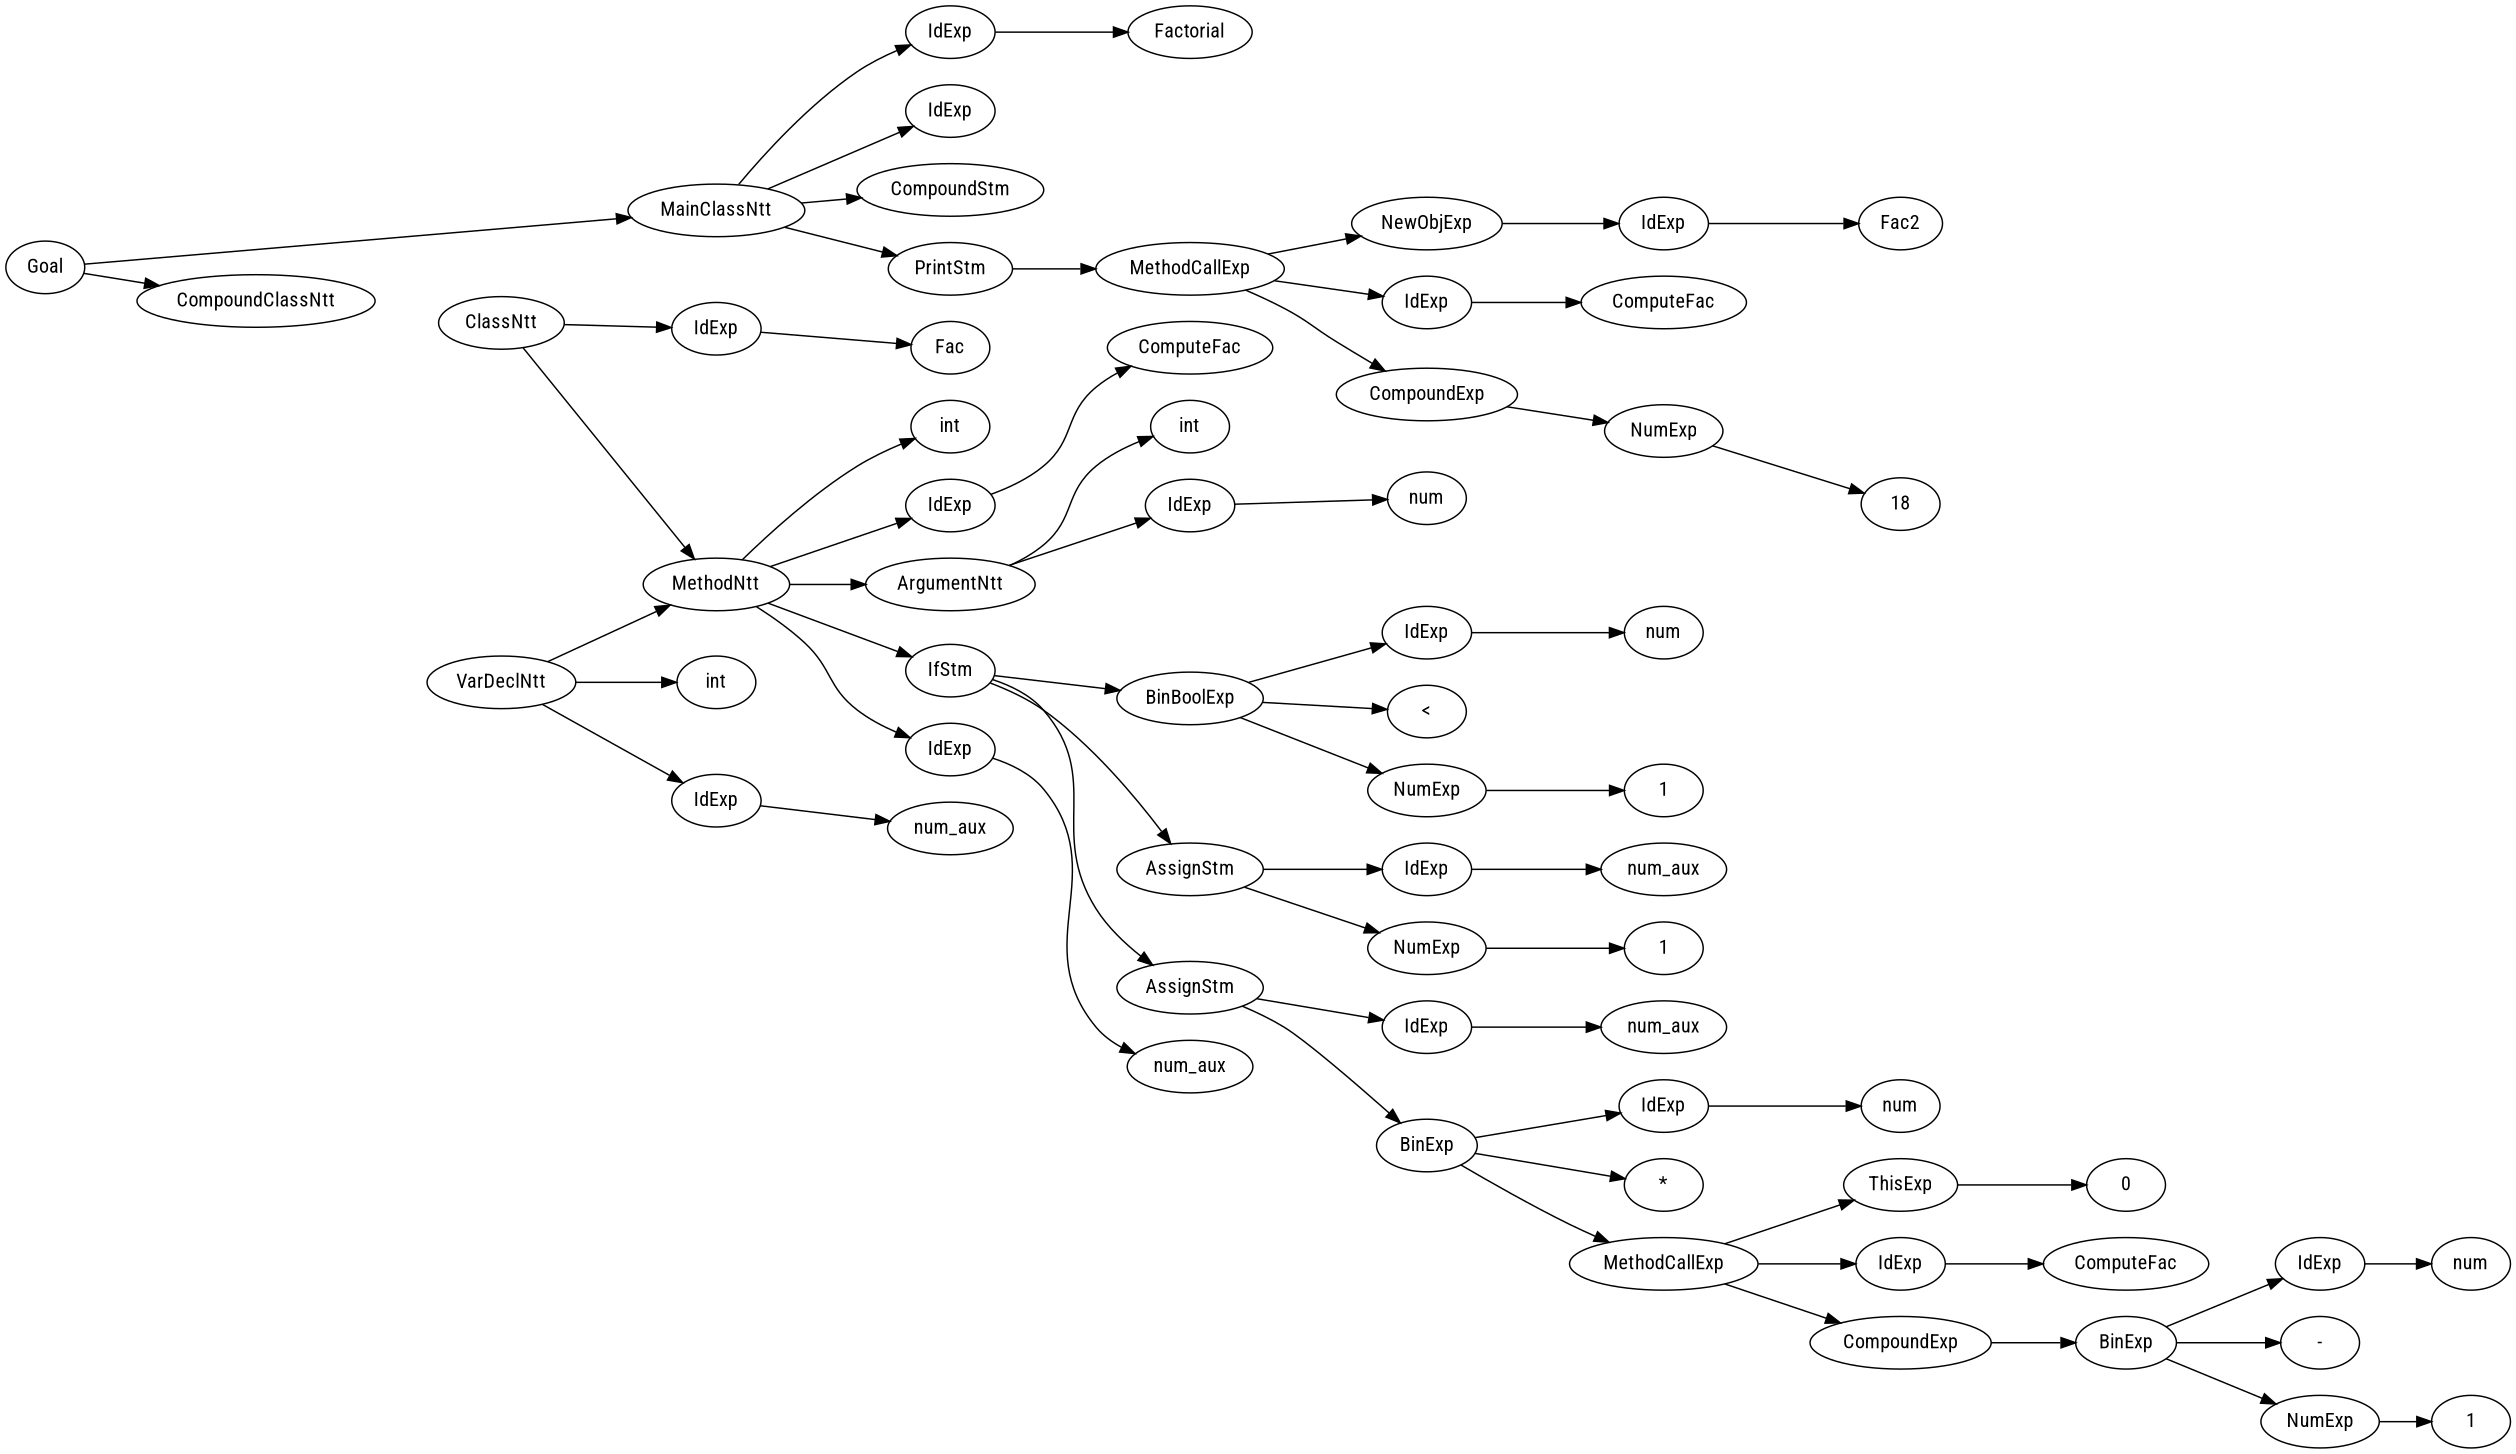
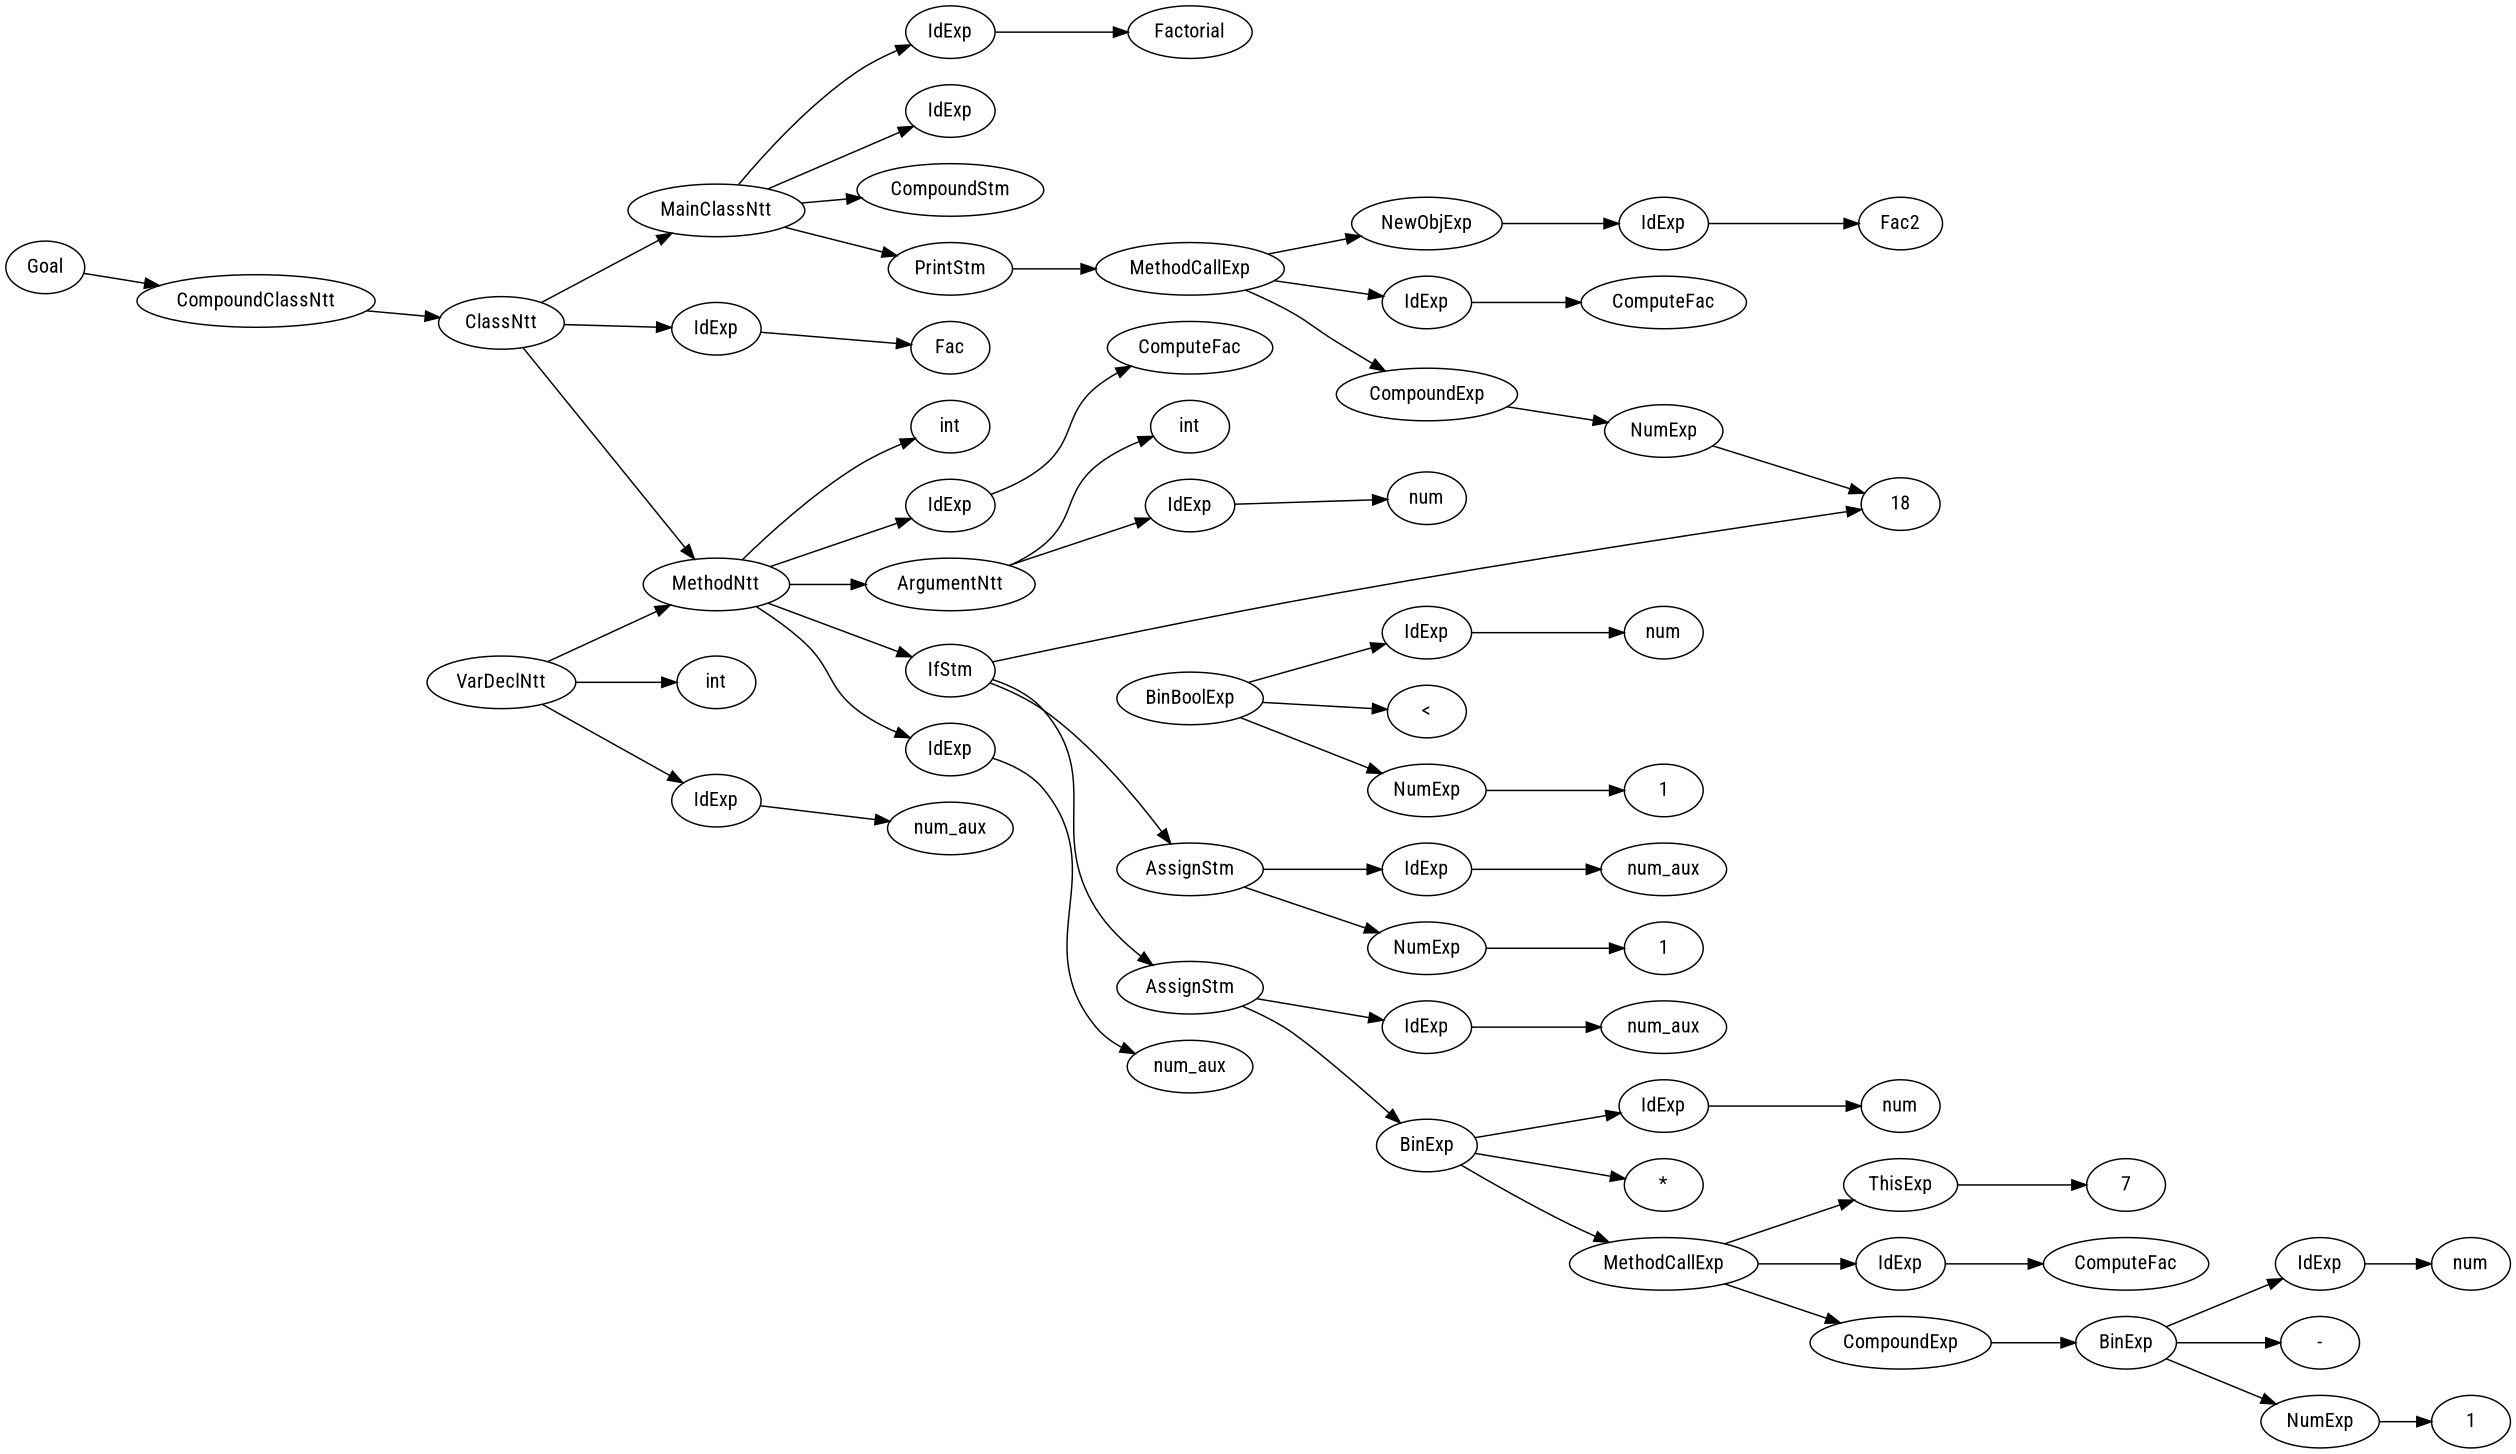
(351, 241) -> (600, 271)
none -> (396, 313)
(1050, 682) -> (1418, 579)
(2126, 1185) -> (2126, 1185)
